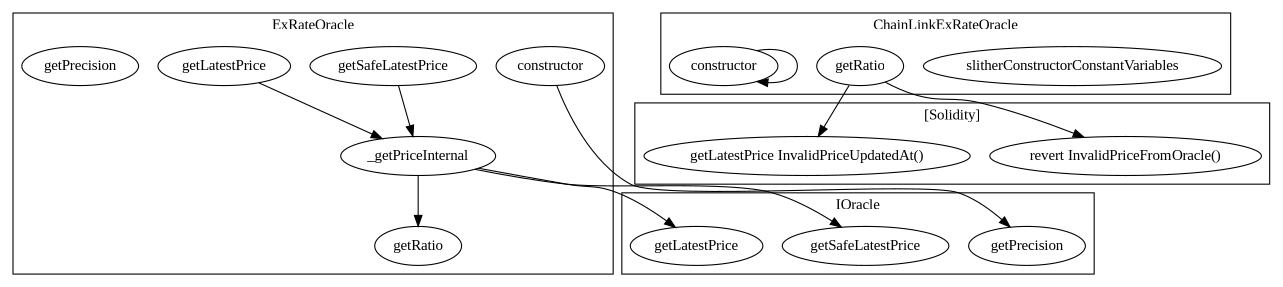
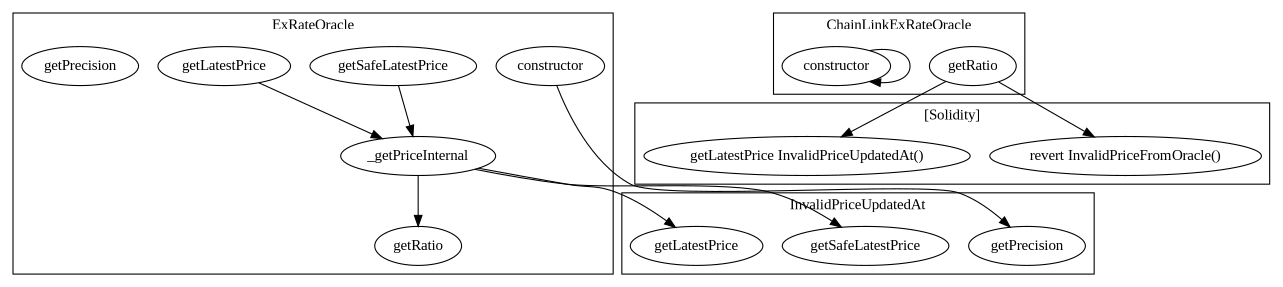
(1072, 66) -> none
(858, 205) -> (858, 205)
